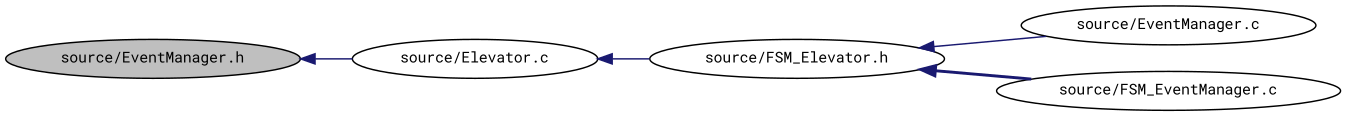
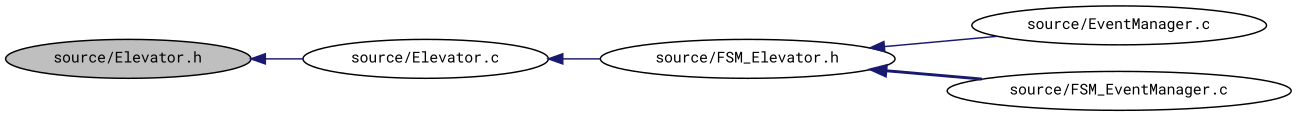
(153, 59) -> (128, 59)
